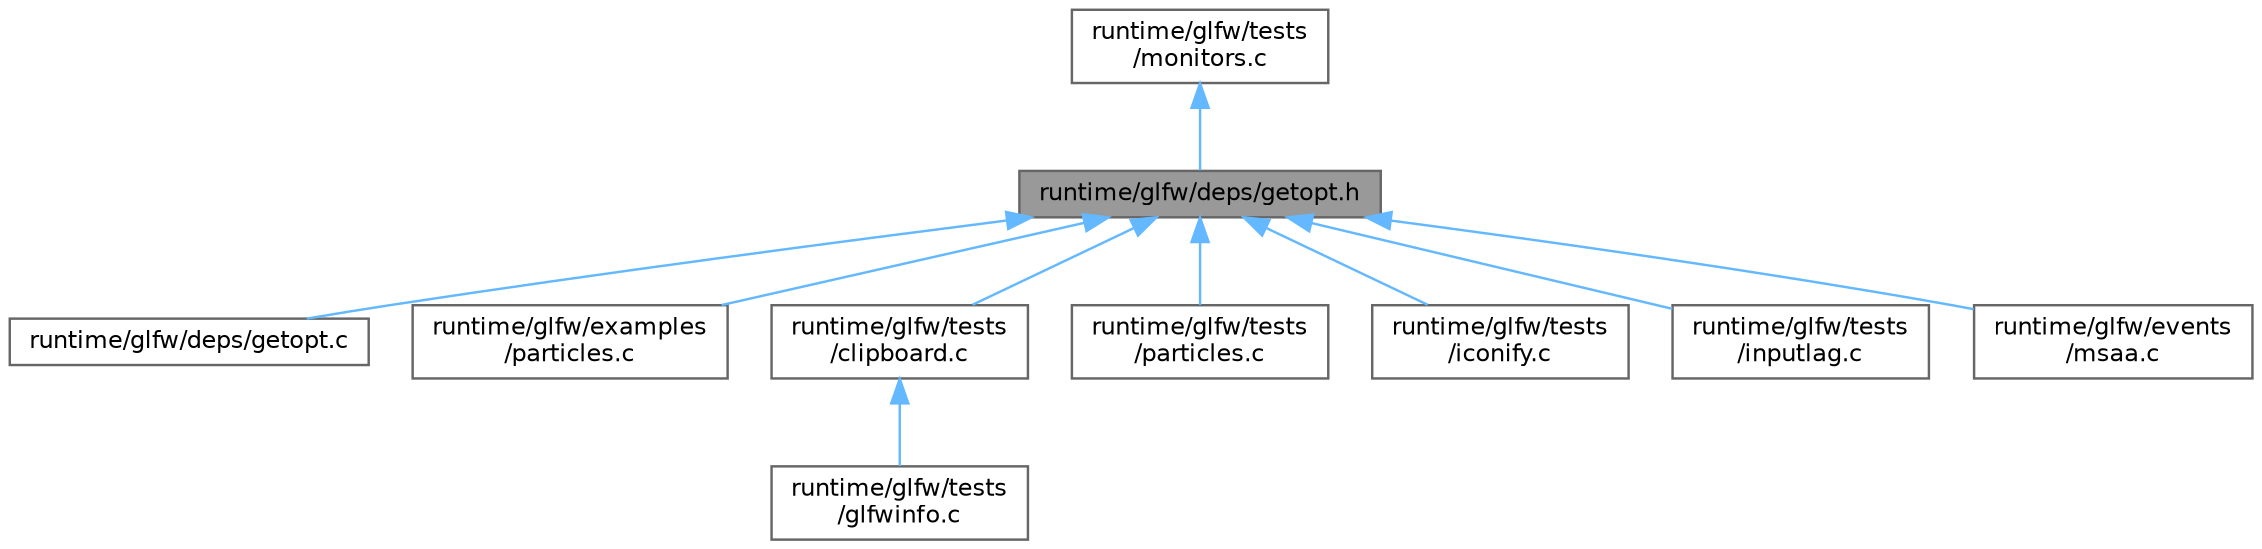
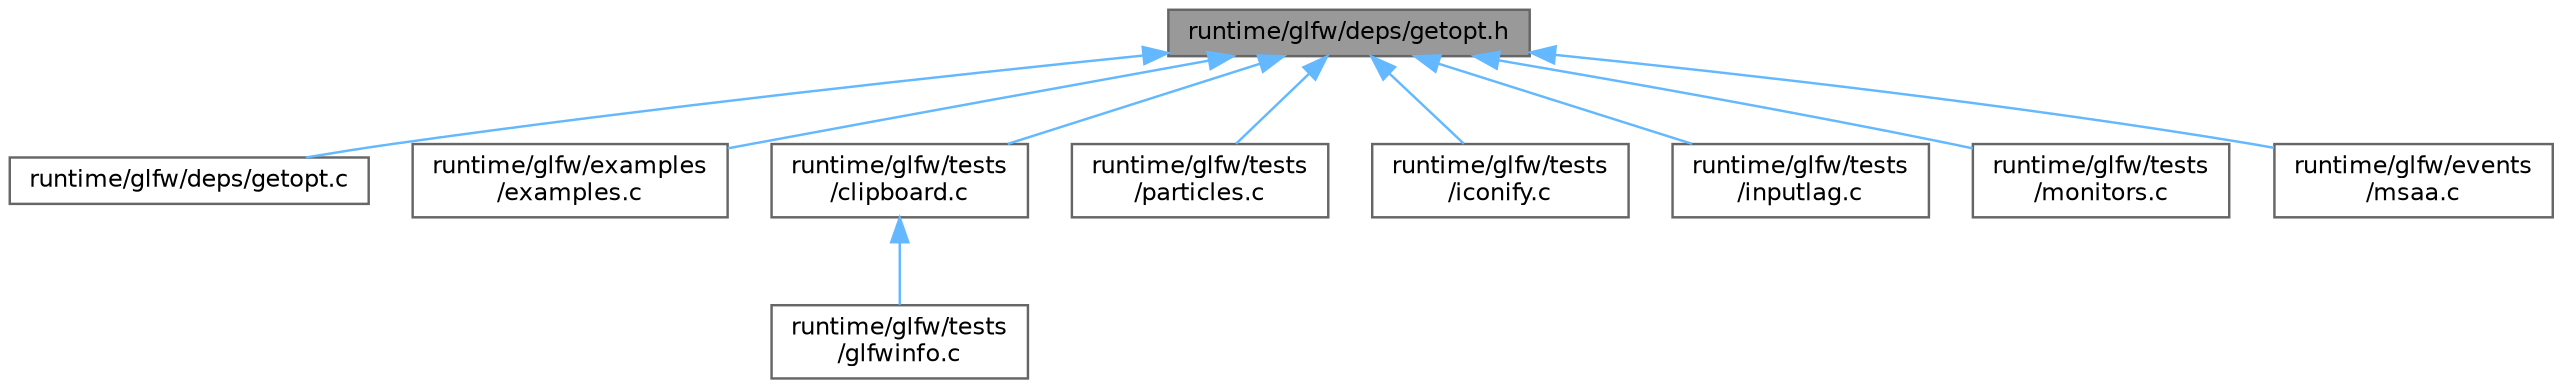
(1200, 139) -> (1736, 102)
(570, 342) -> (570, 181)
